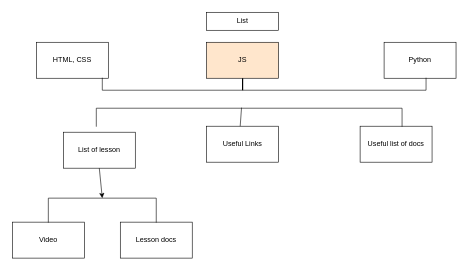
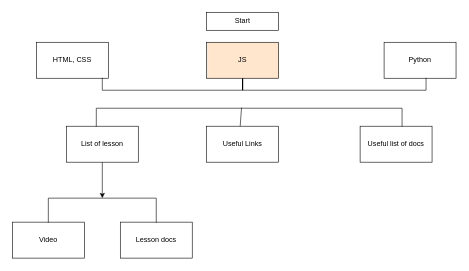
(243, 21) -> (243, 21)
(99, 150) -> (102, 144)
